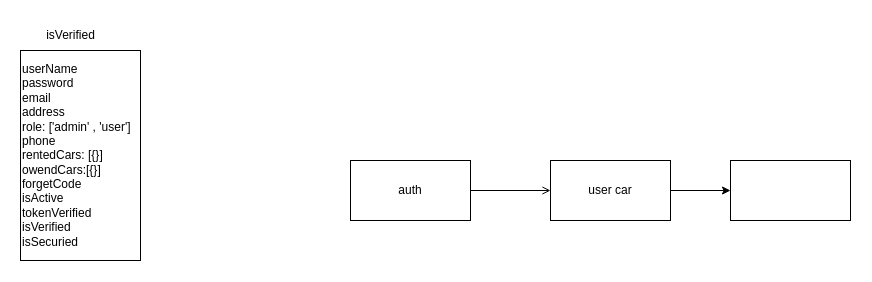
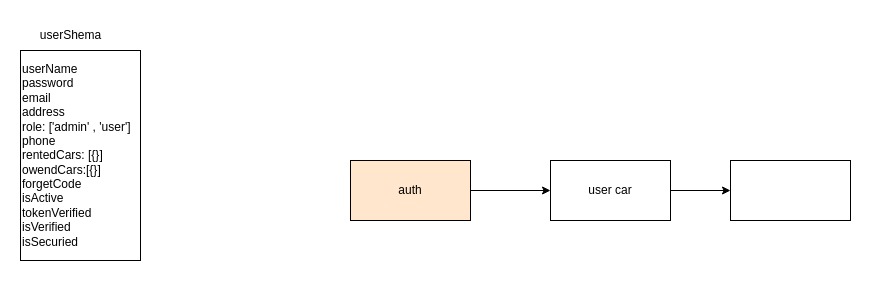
(71, 36) -> (71, 36)
(411, 191) -> (411, 191)
(544, 191) -> (542, 191)
